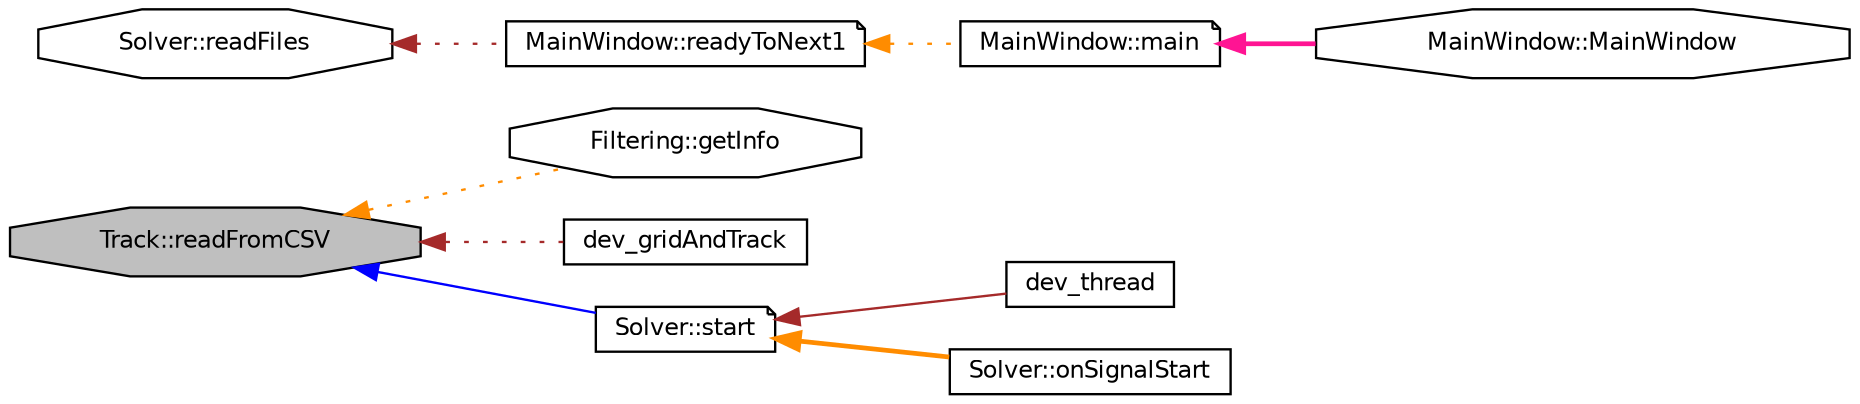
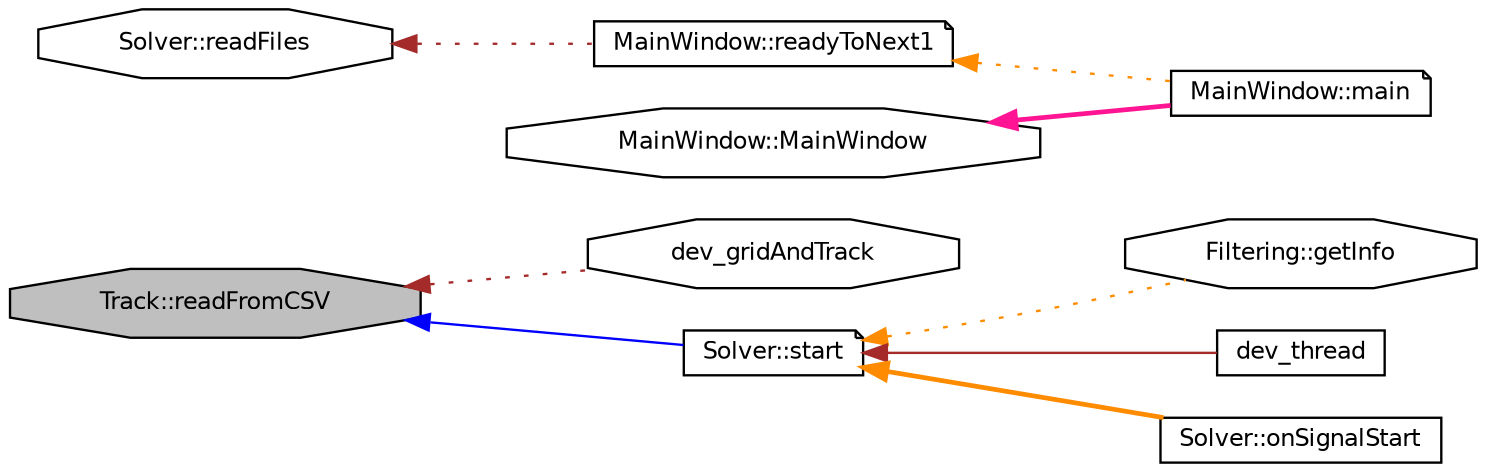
(1280, 44) -> (1093, 113)
(467, 189) -> (1037, 311)
(685, 242) -> (773, 254)
